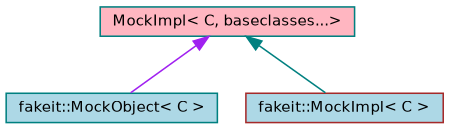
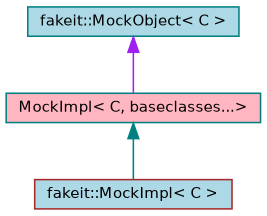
(163, 69) -> (133, 73)
